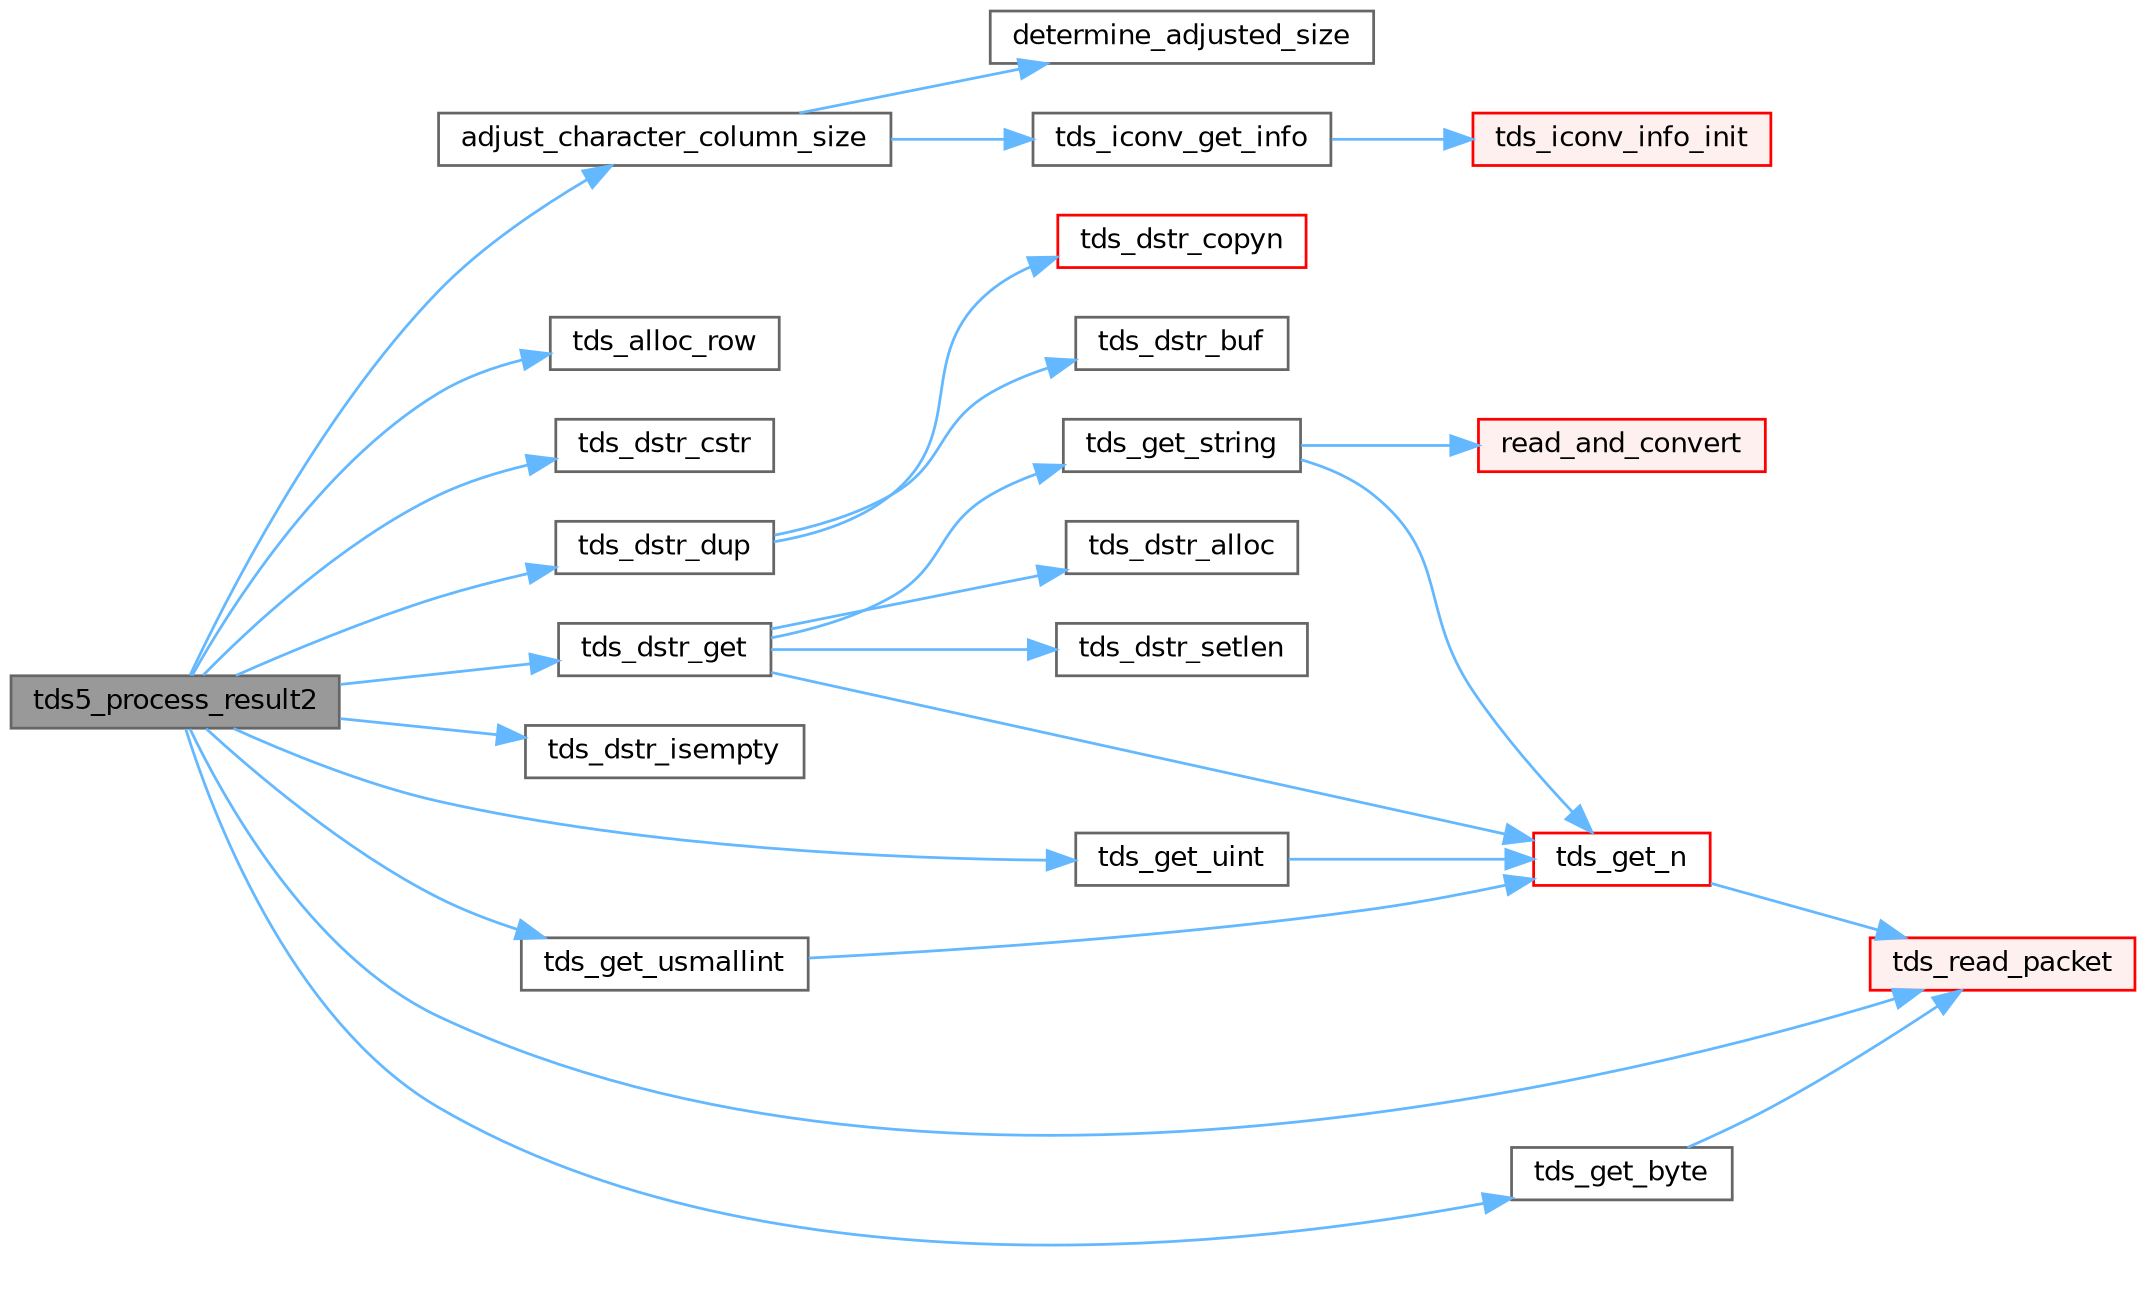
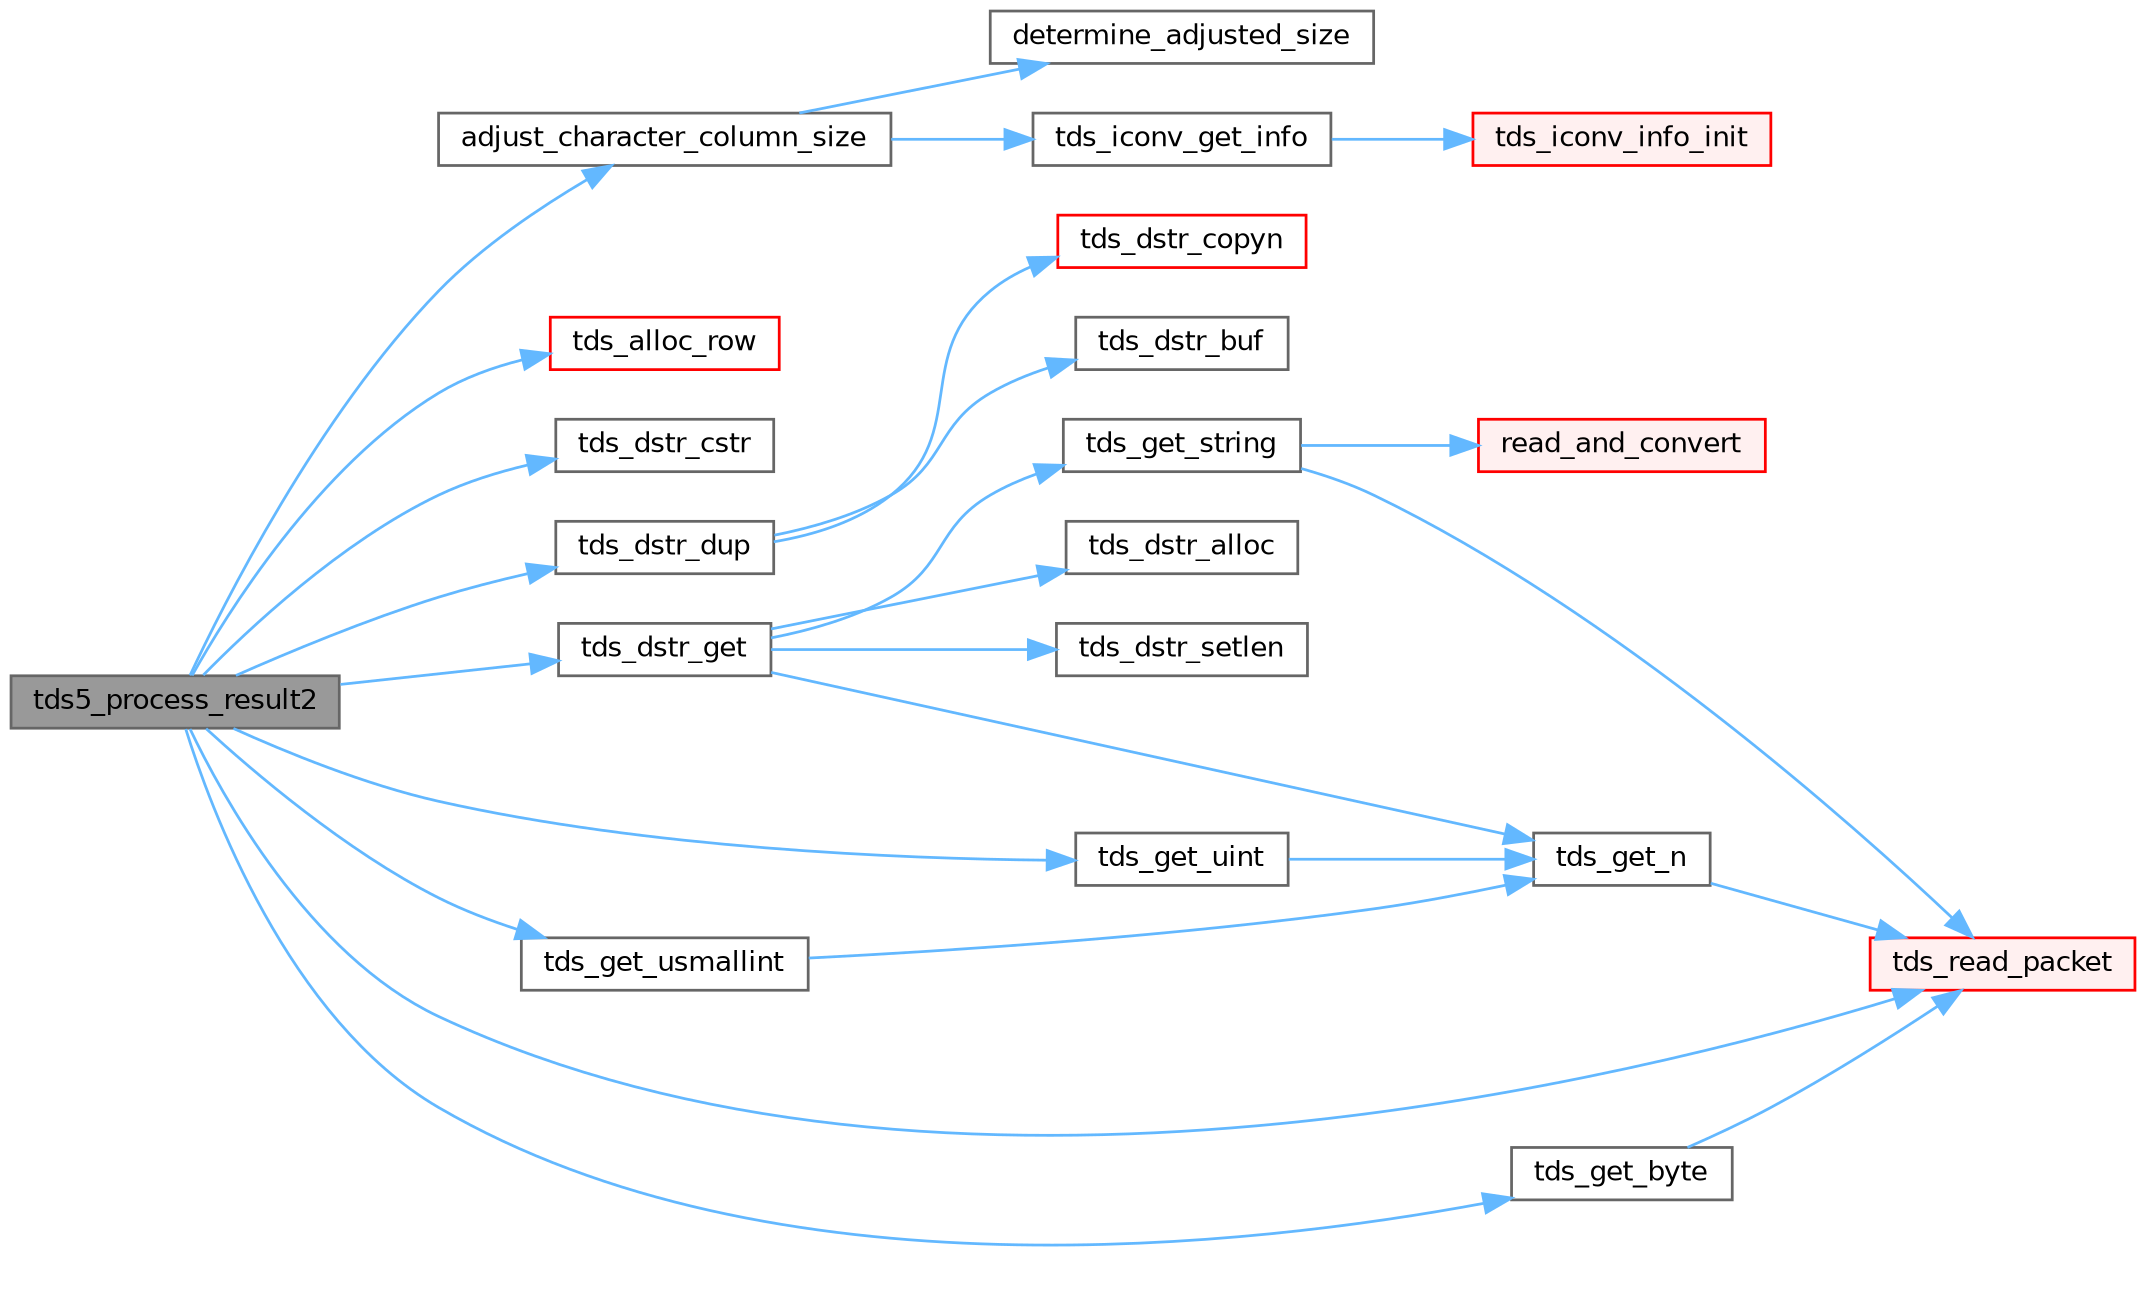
(665, 343) -> (665, 343)
(1442, 624) -> (1647, 663)
(665, 752) -> none
(1622, 859) -> (1622, 859)
